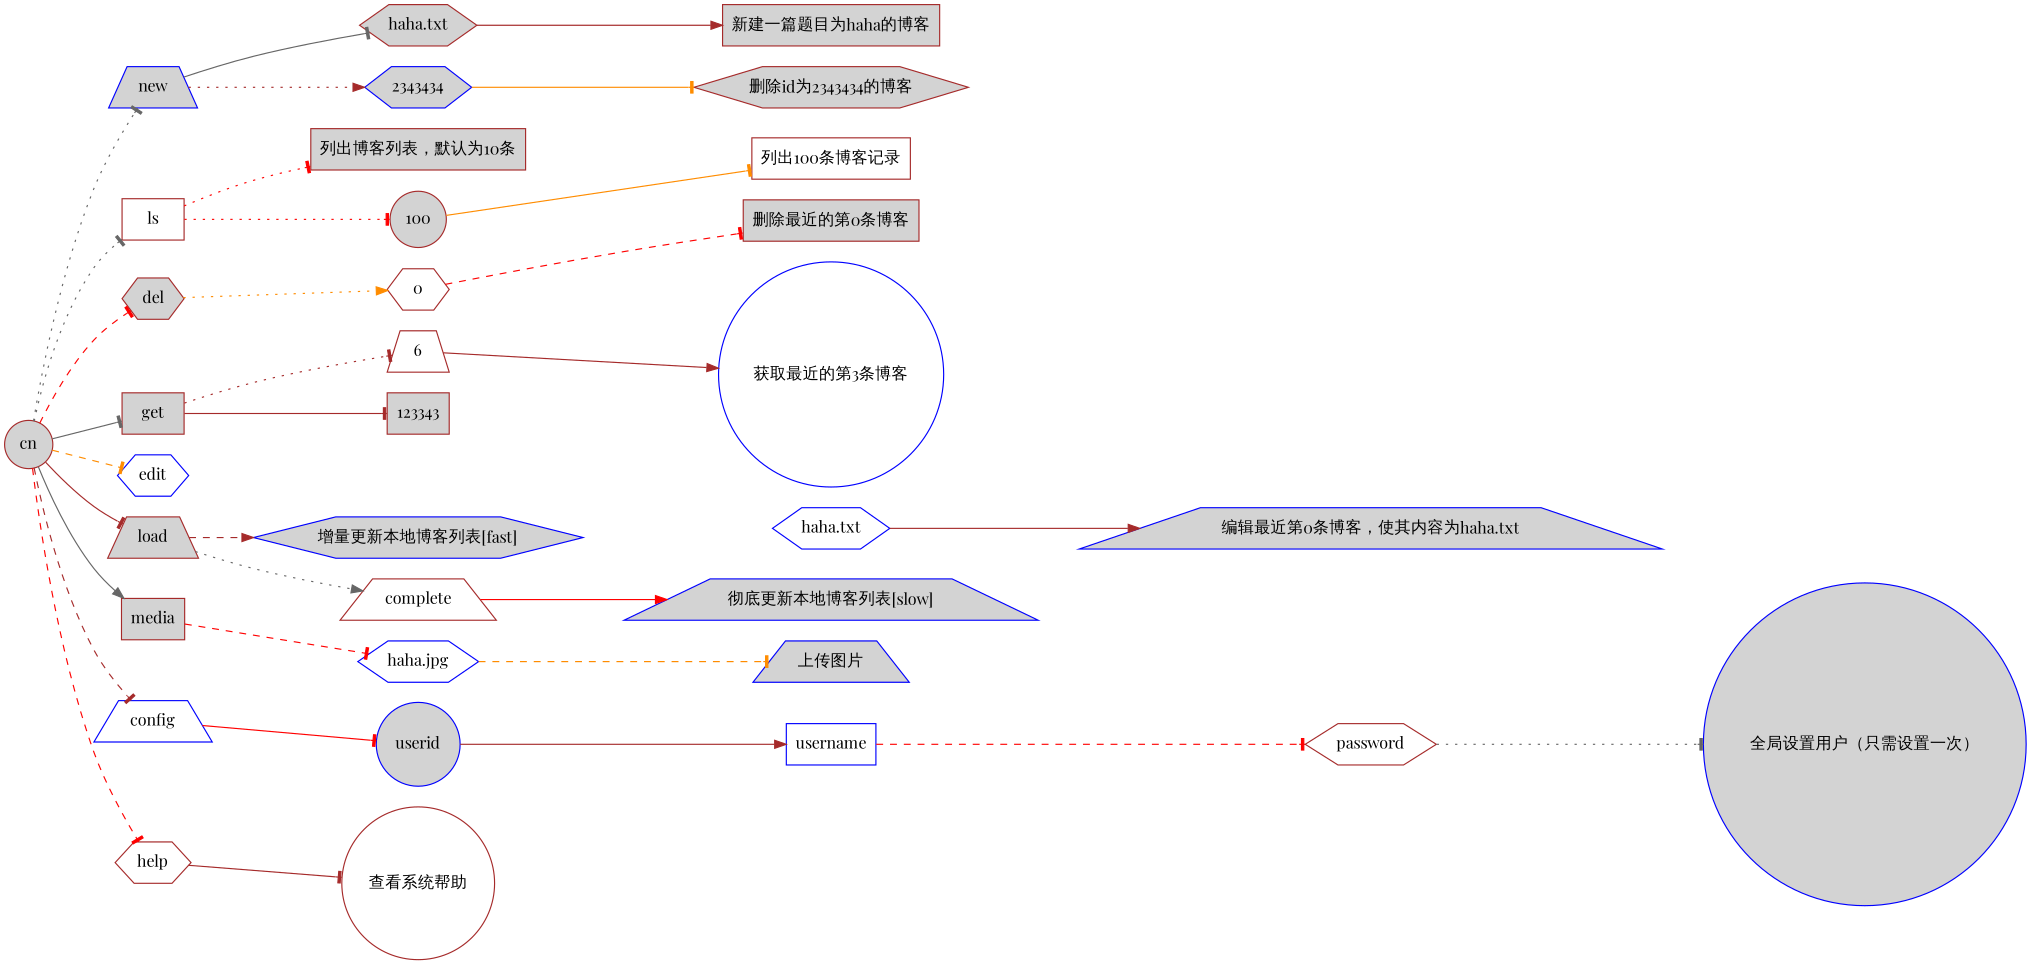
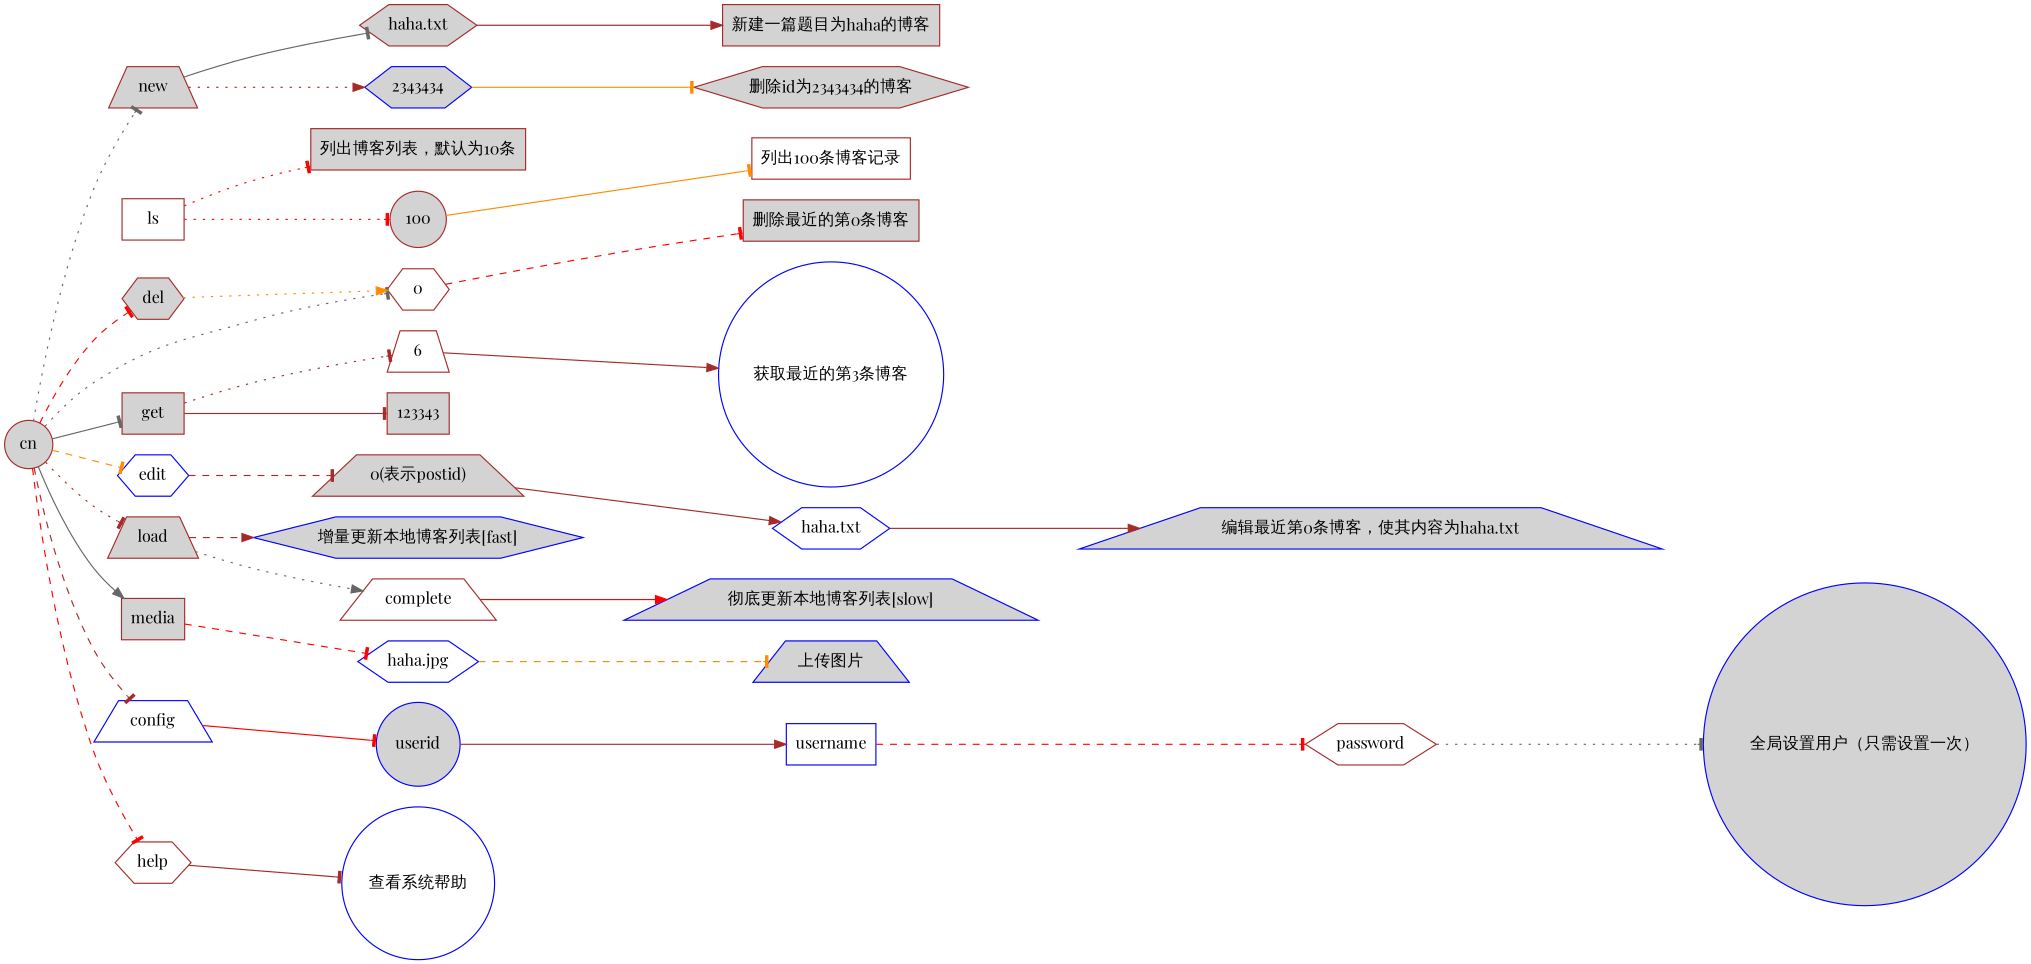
(153, 87) -> (153, 87)
(63, 326) -> (203, 334)
none -> (418, 476)
(79, 495) -> (79, 495)
(418, 883) -> (418, 883)
